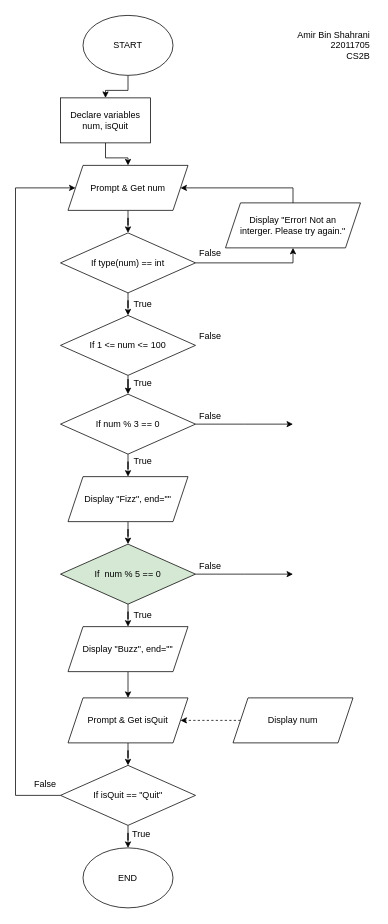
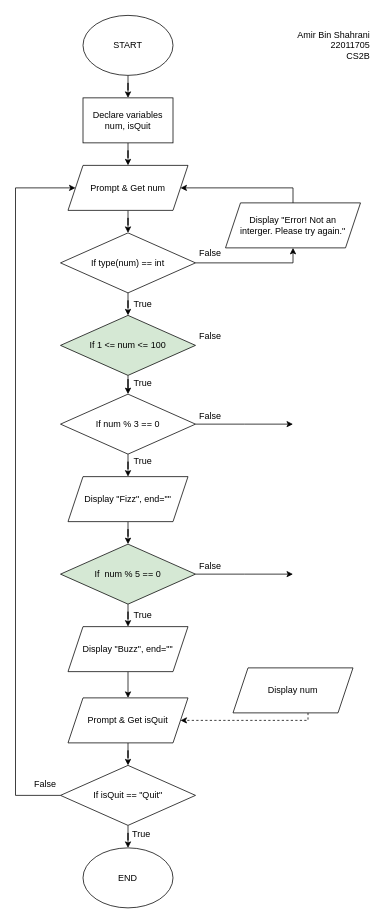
(105, 120) -> (128, 120)
(128, 345) -> (128, 345)
(293, 720) -> (293, 690)
